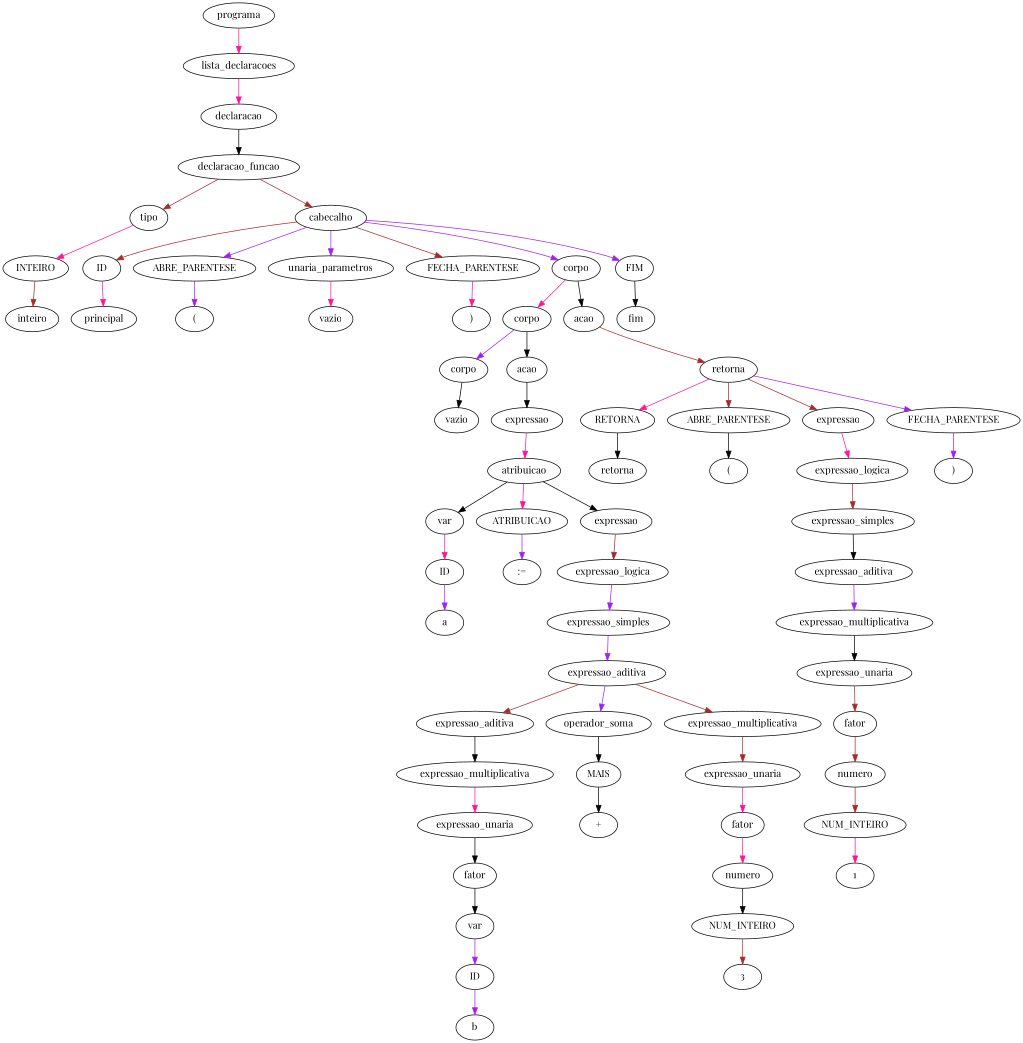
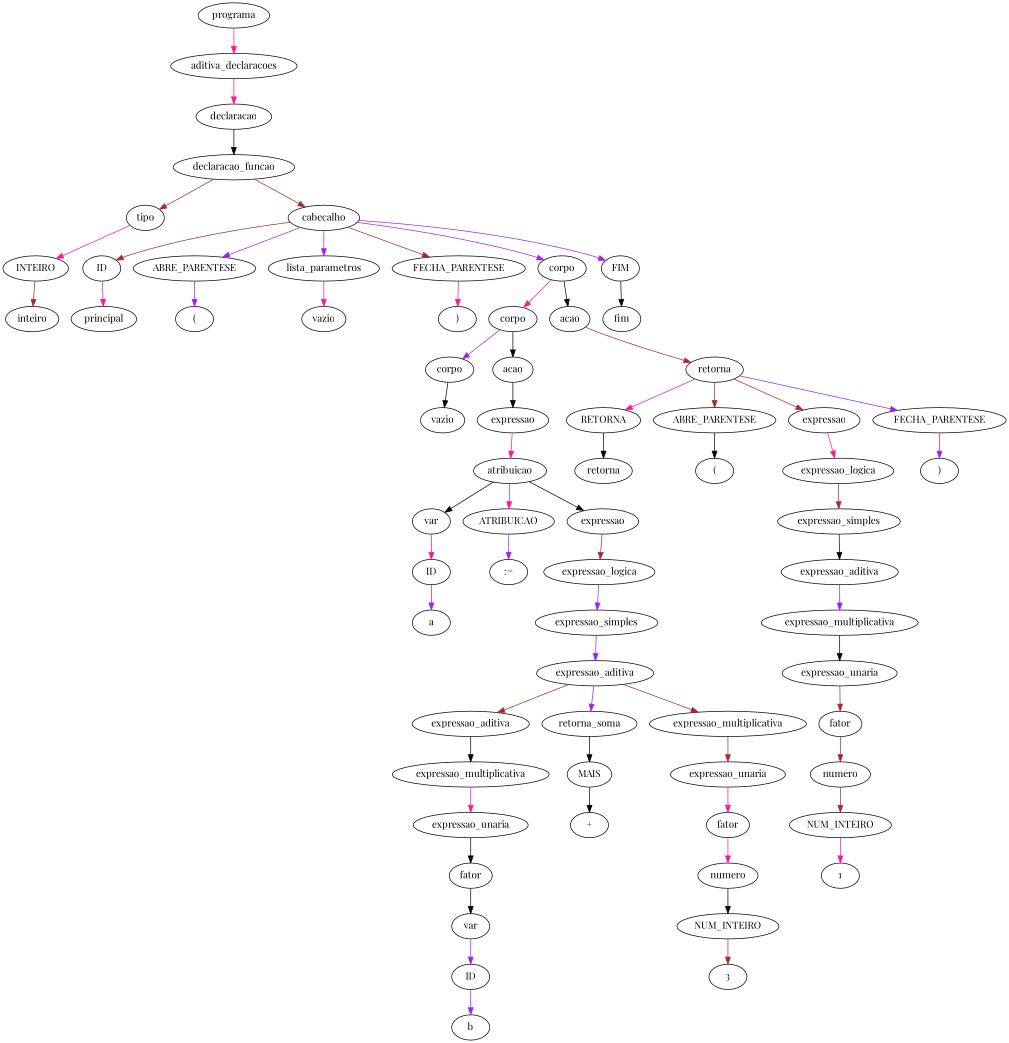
(239, 66) -> (234, 66)
(331, 268) -> (324, 268)
(599, 724) -> (589, 724)
